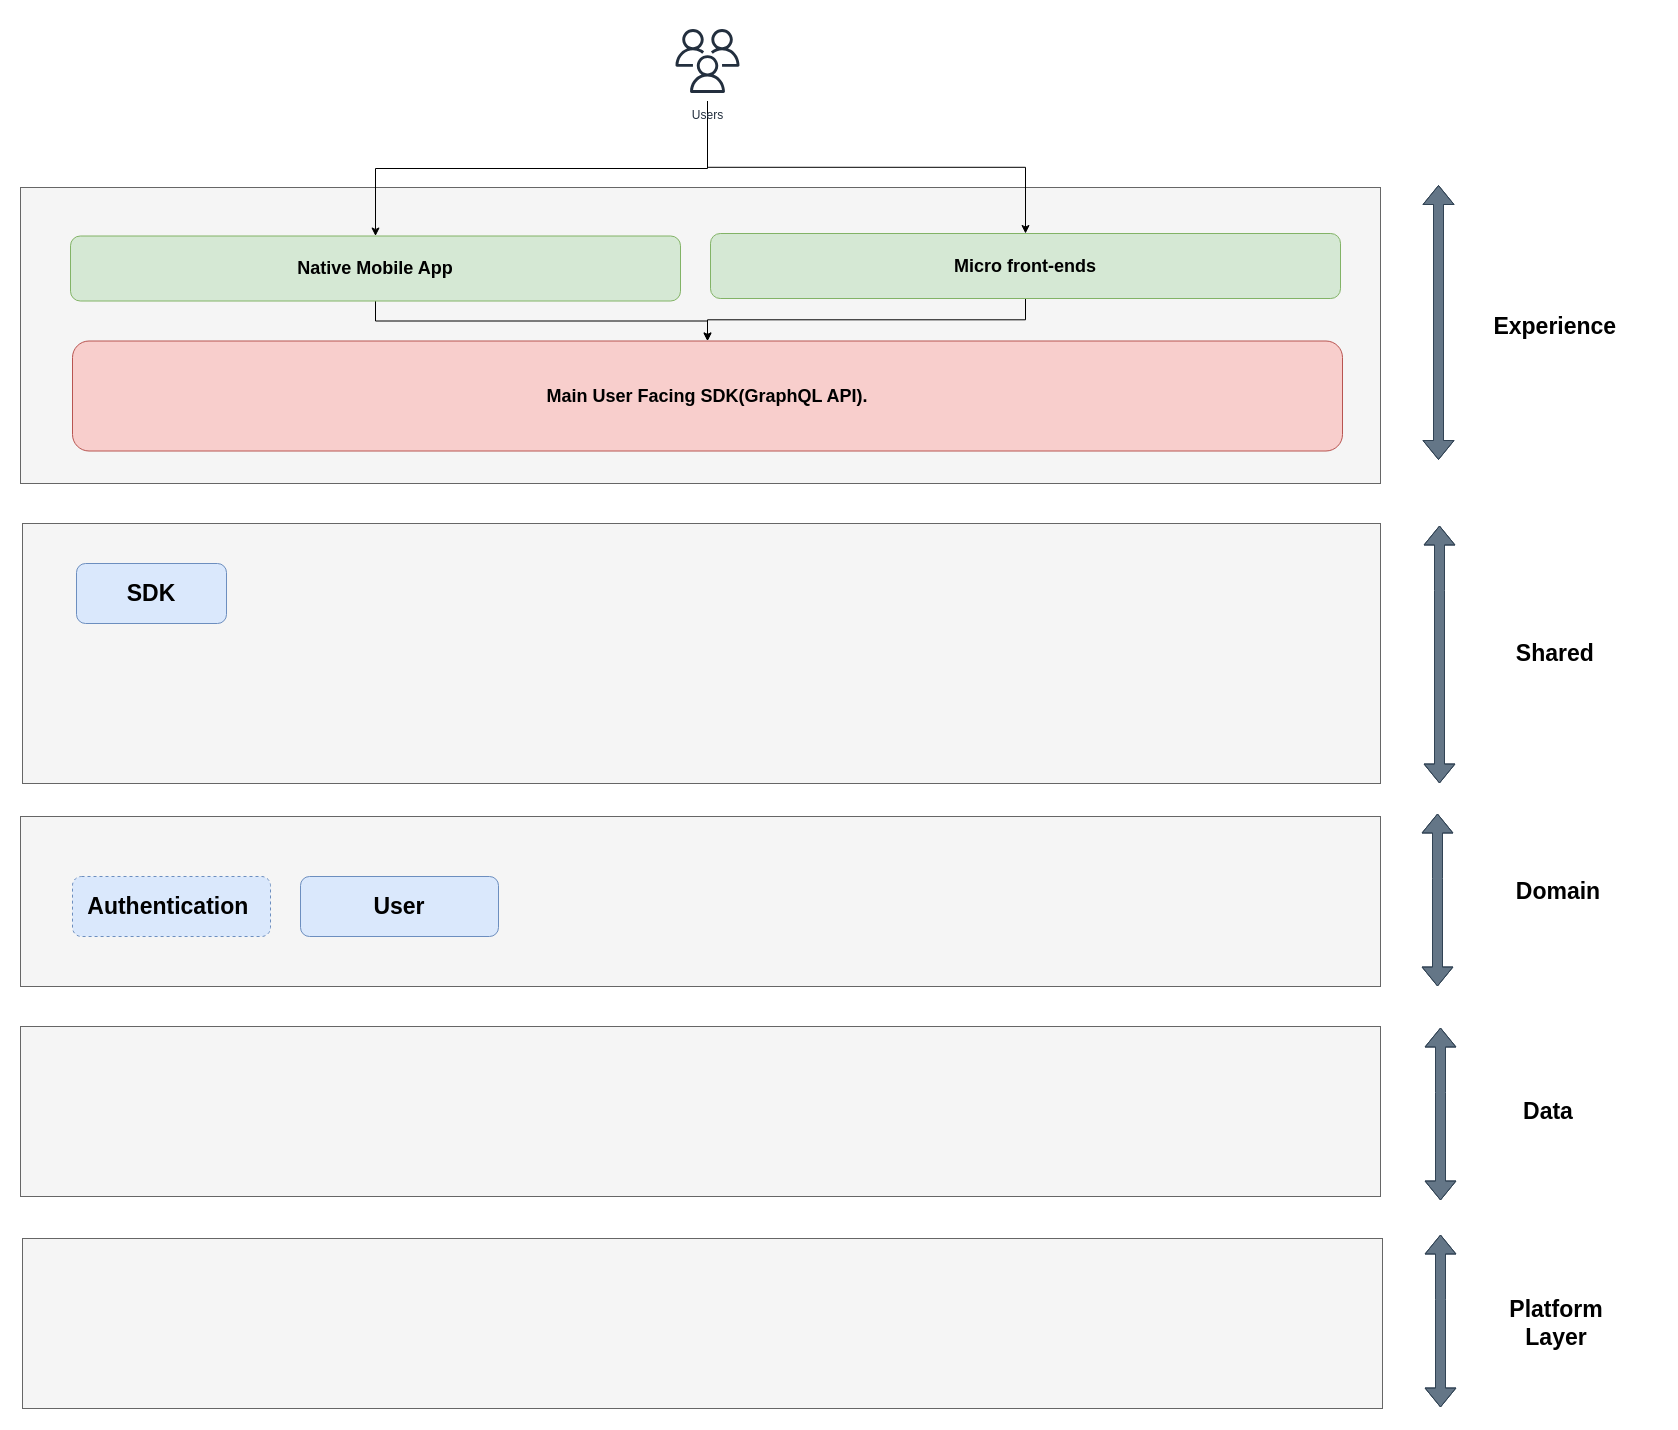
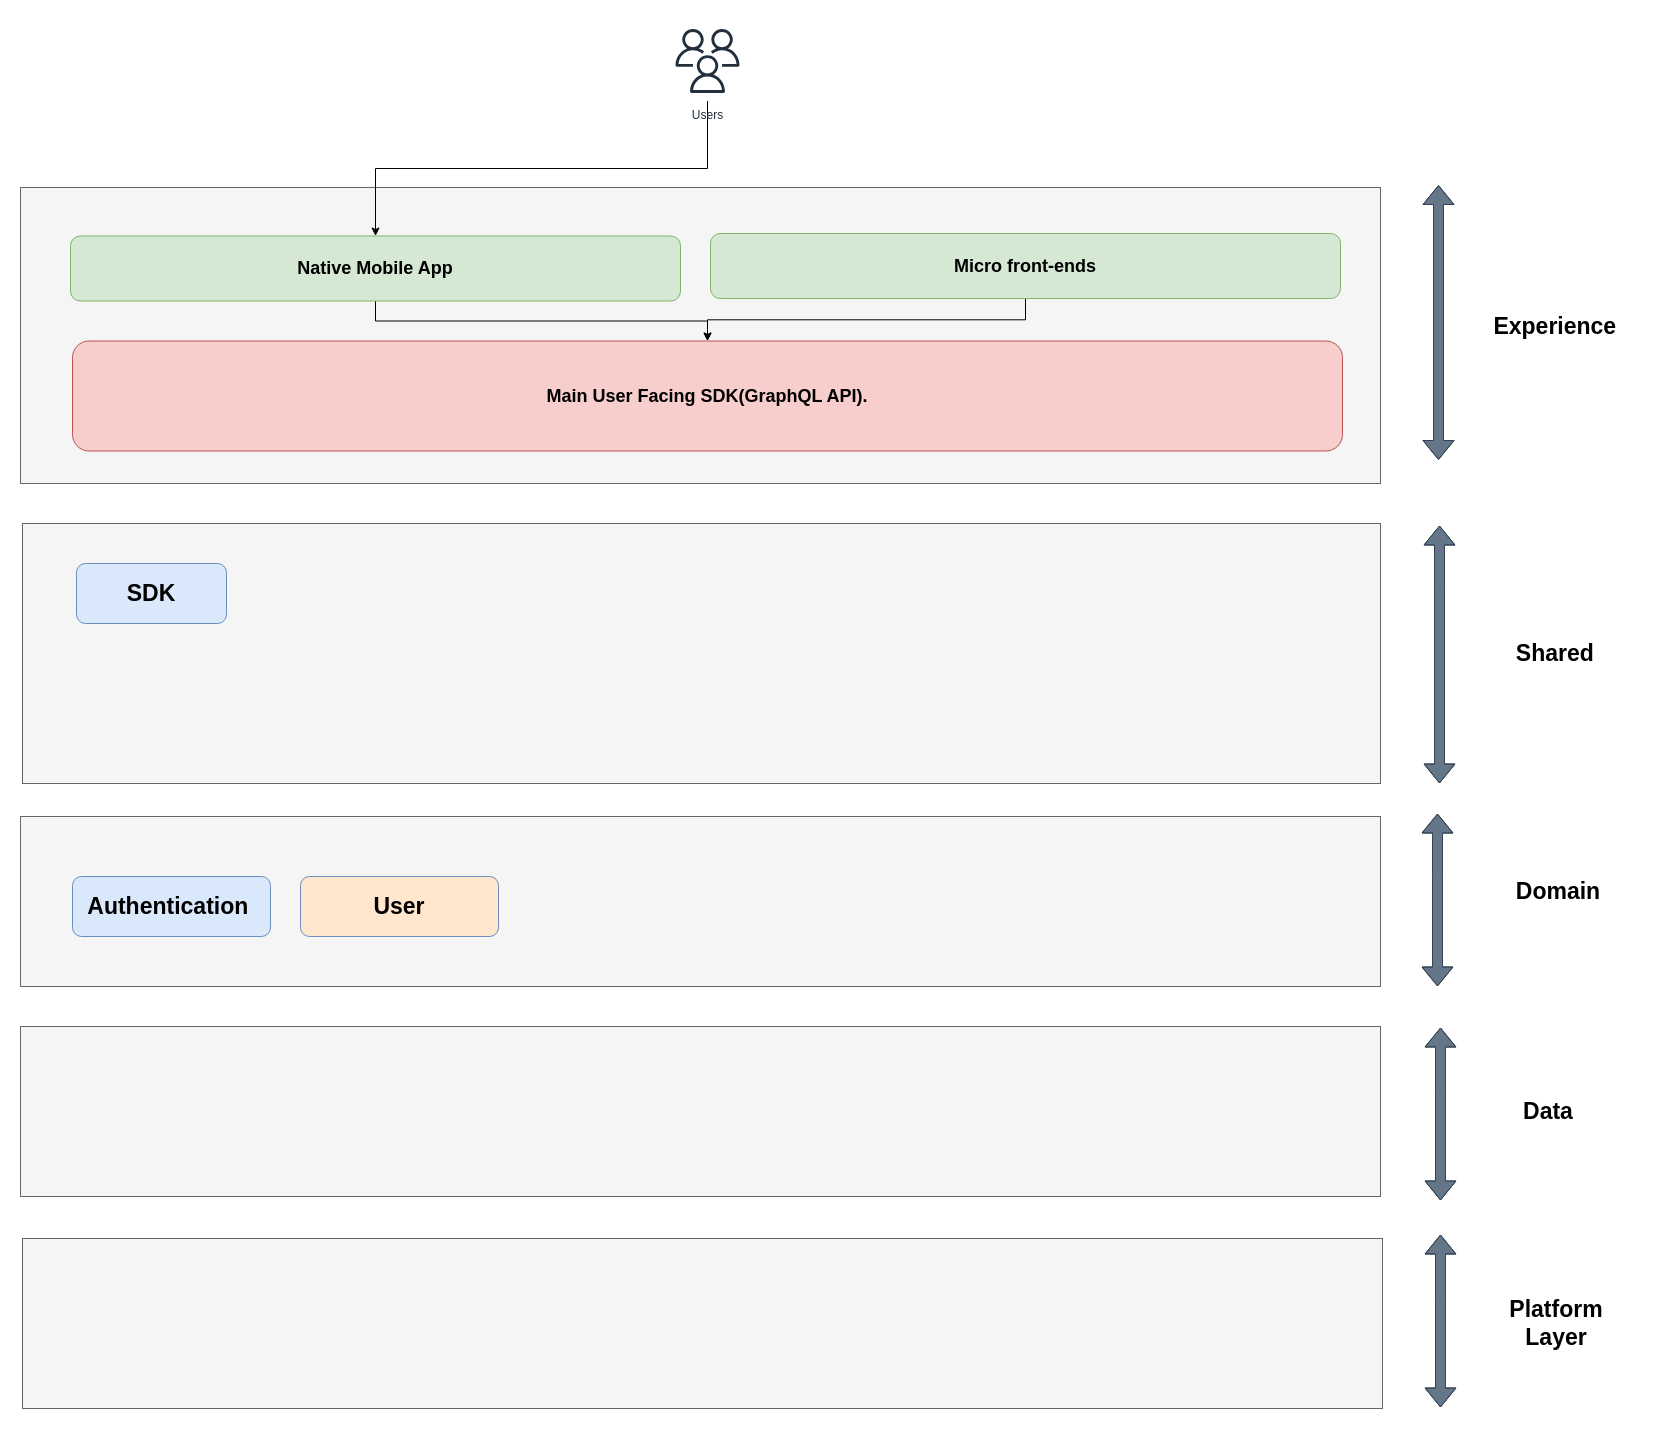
(897, 167) -> none
(172, 907) -> (172, 907)
(400, 907) -> (400, 907)
